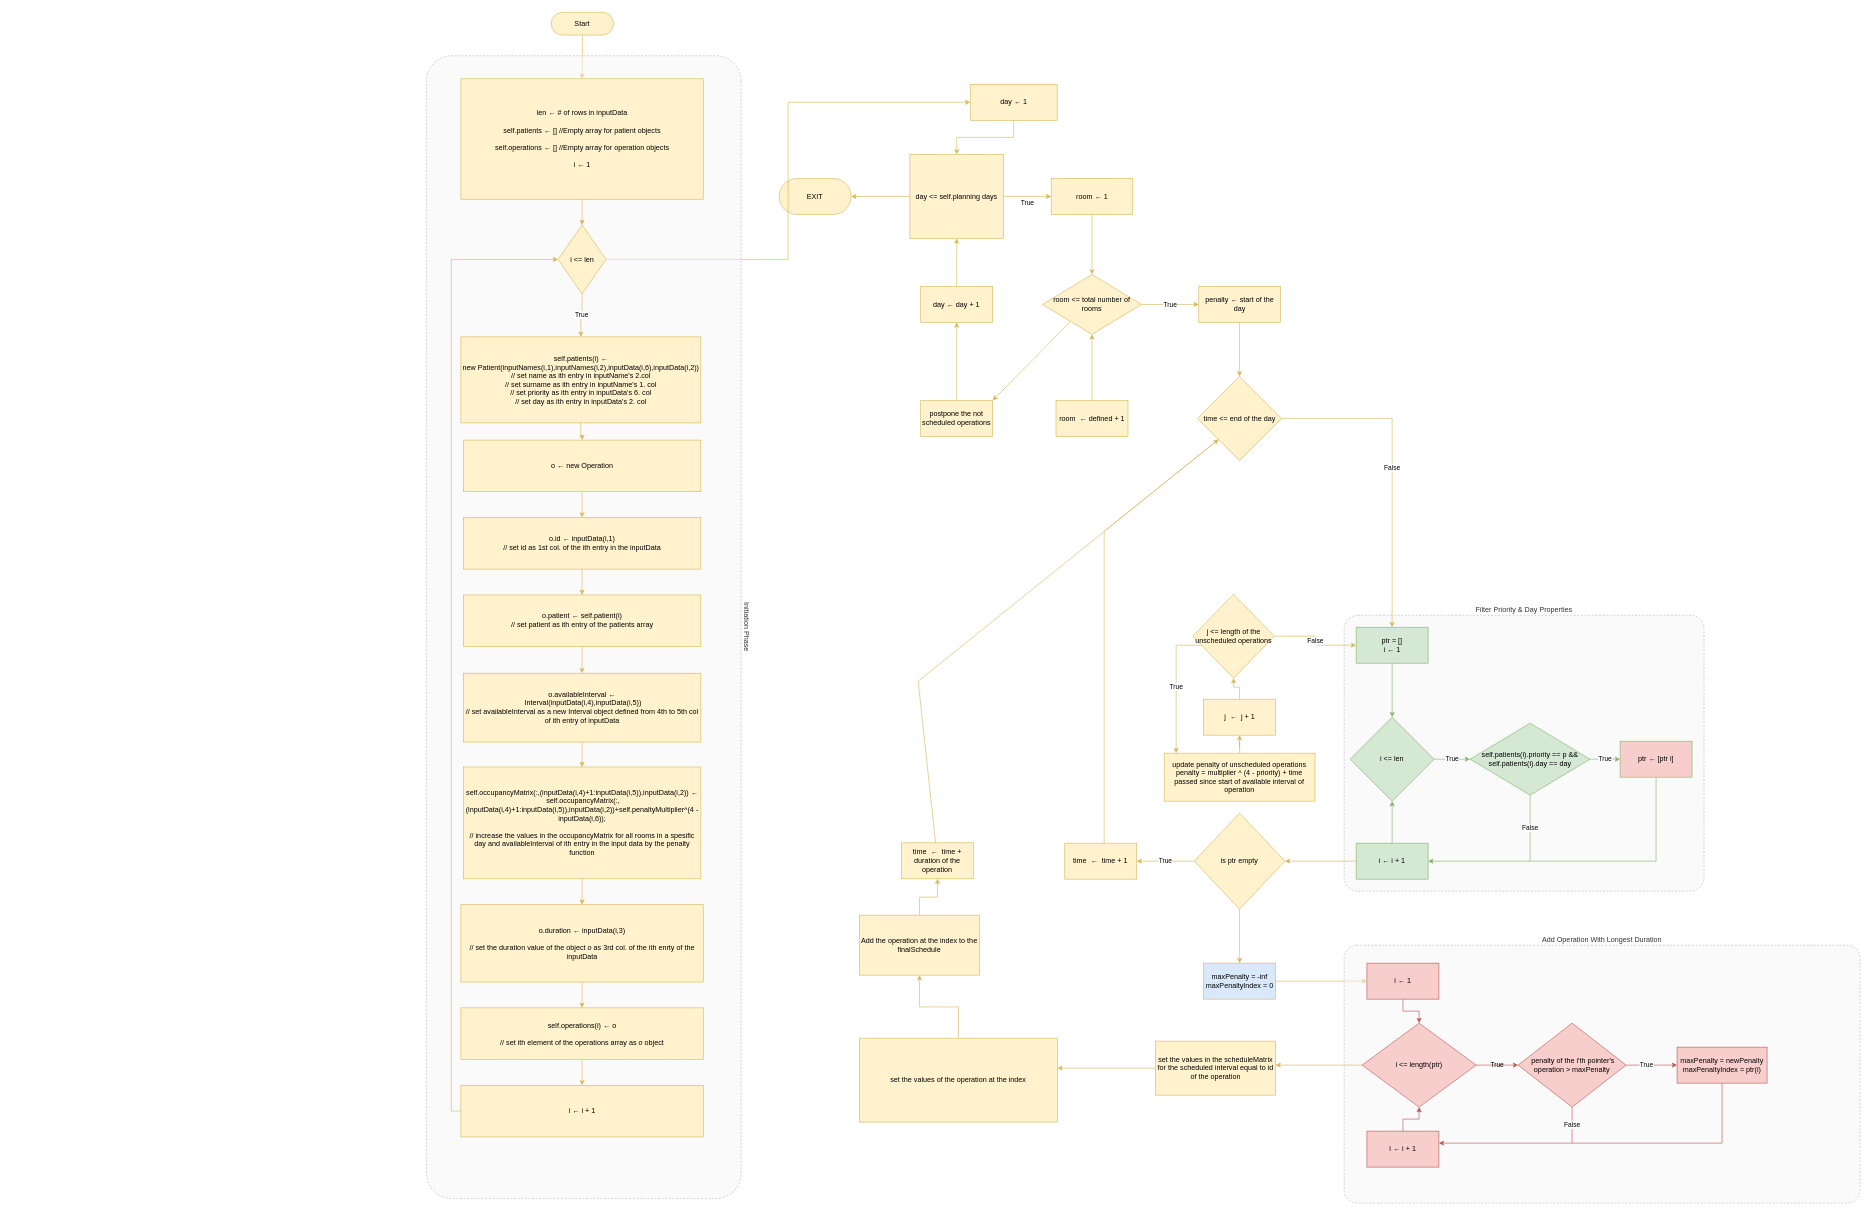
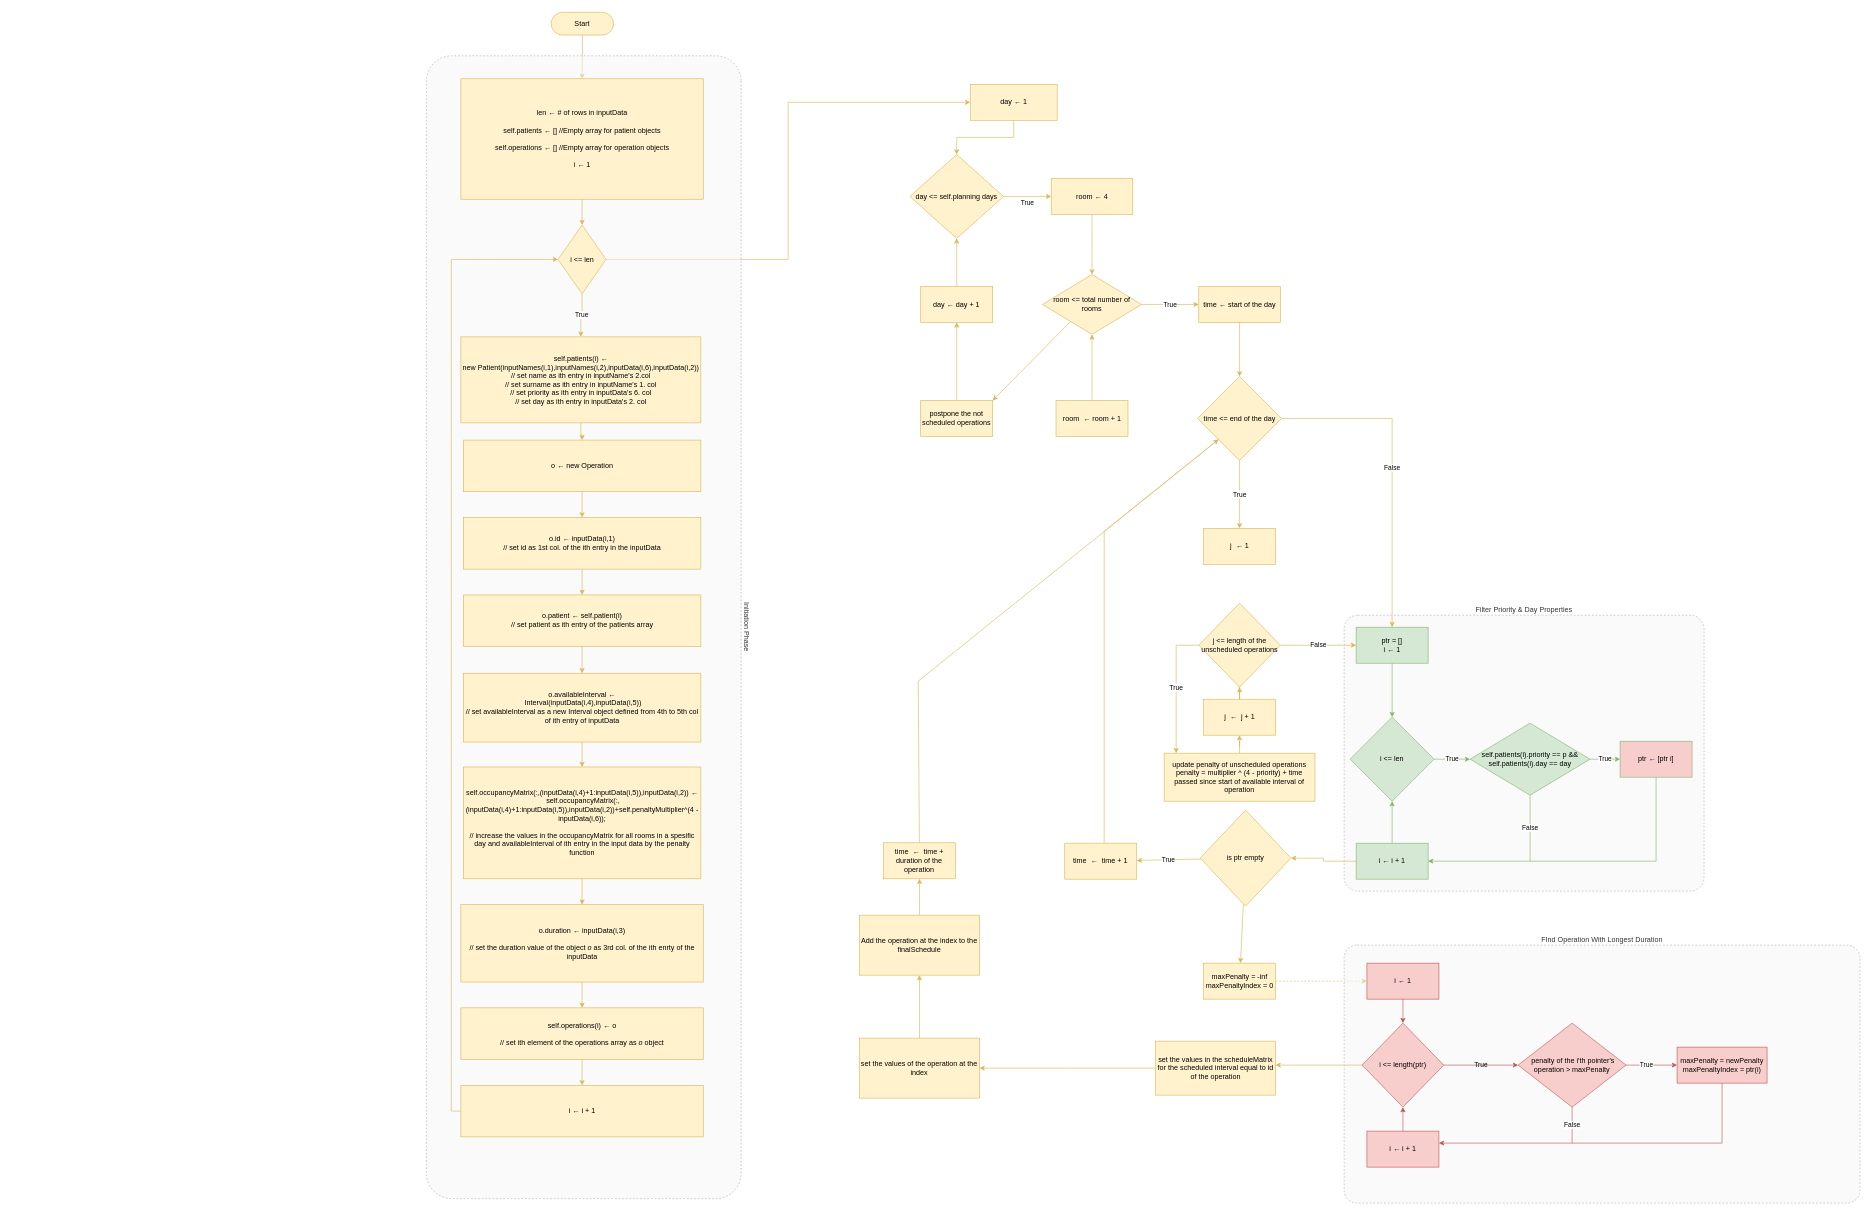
(815, 197) -> none
(883, 197) -> none
(957, 197) -> (957, 197)
(1092, 197) -> (1092, 197)
(1240, 305) -> (1240, 305)
(1092, 419) -> (1092, 419)
none -> (1240, 492)
none -> (1240, 546)
(1234, 636) -> (1240, 645)
(938, 861) -> (920, 861)
(1240, 861) -> (1246, 858)
(1602, 939) -> (1602, 939)
(1240, 981) -> (1240, 981)
(1317, 981) -> (1317, 981)
(1419, 1065) -> (1403, 1065)
(959, 1080) -> (920, 1068)
